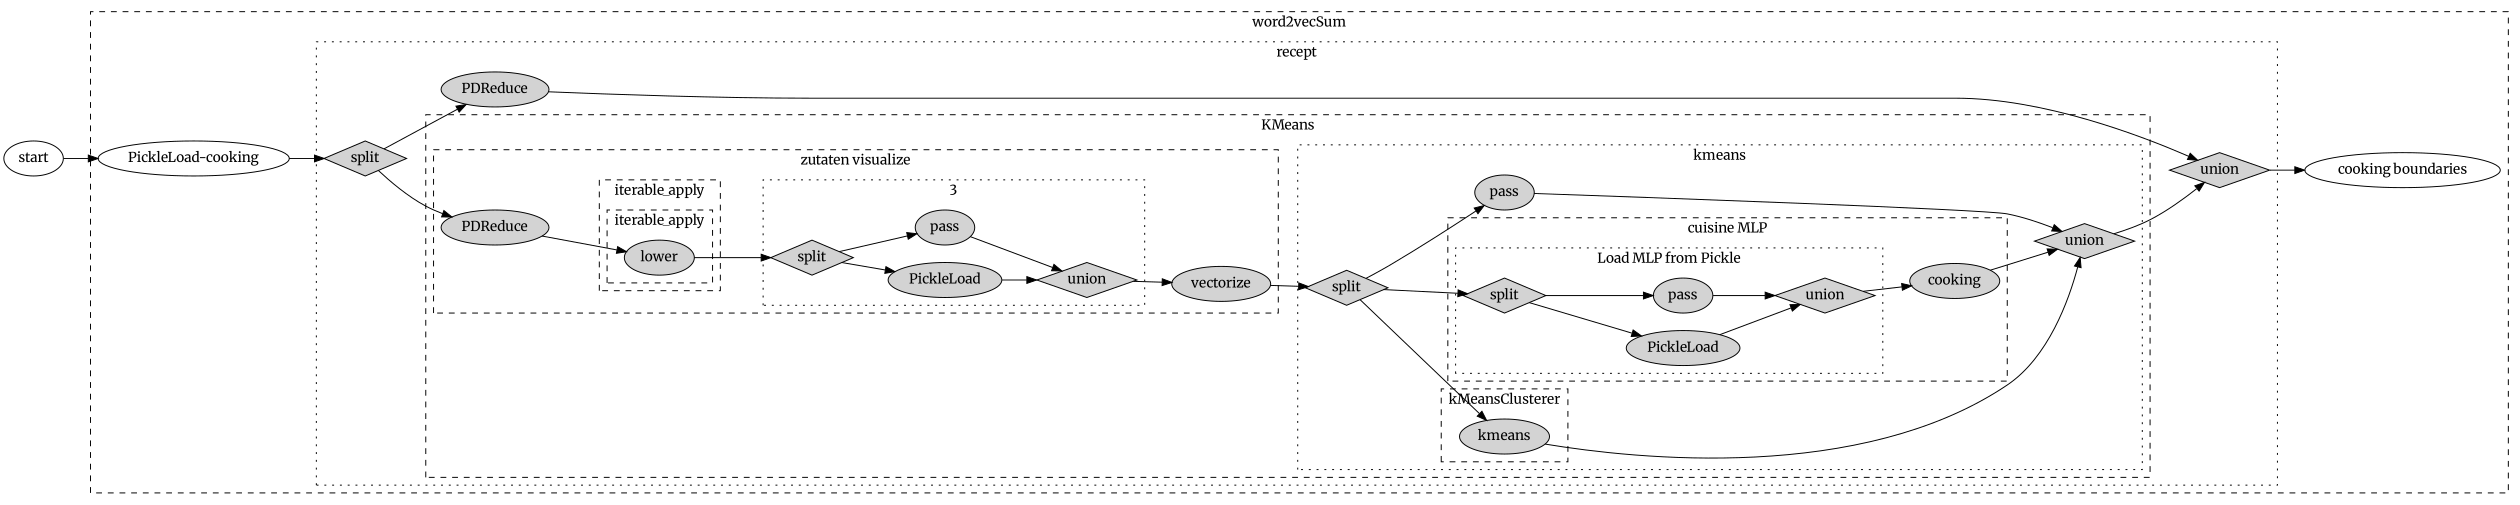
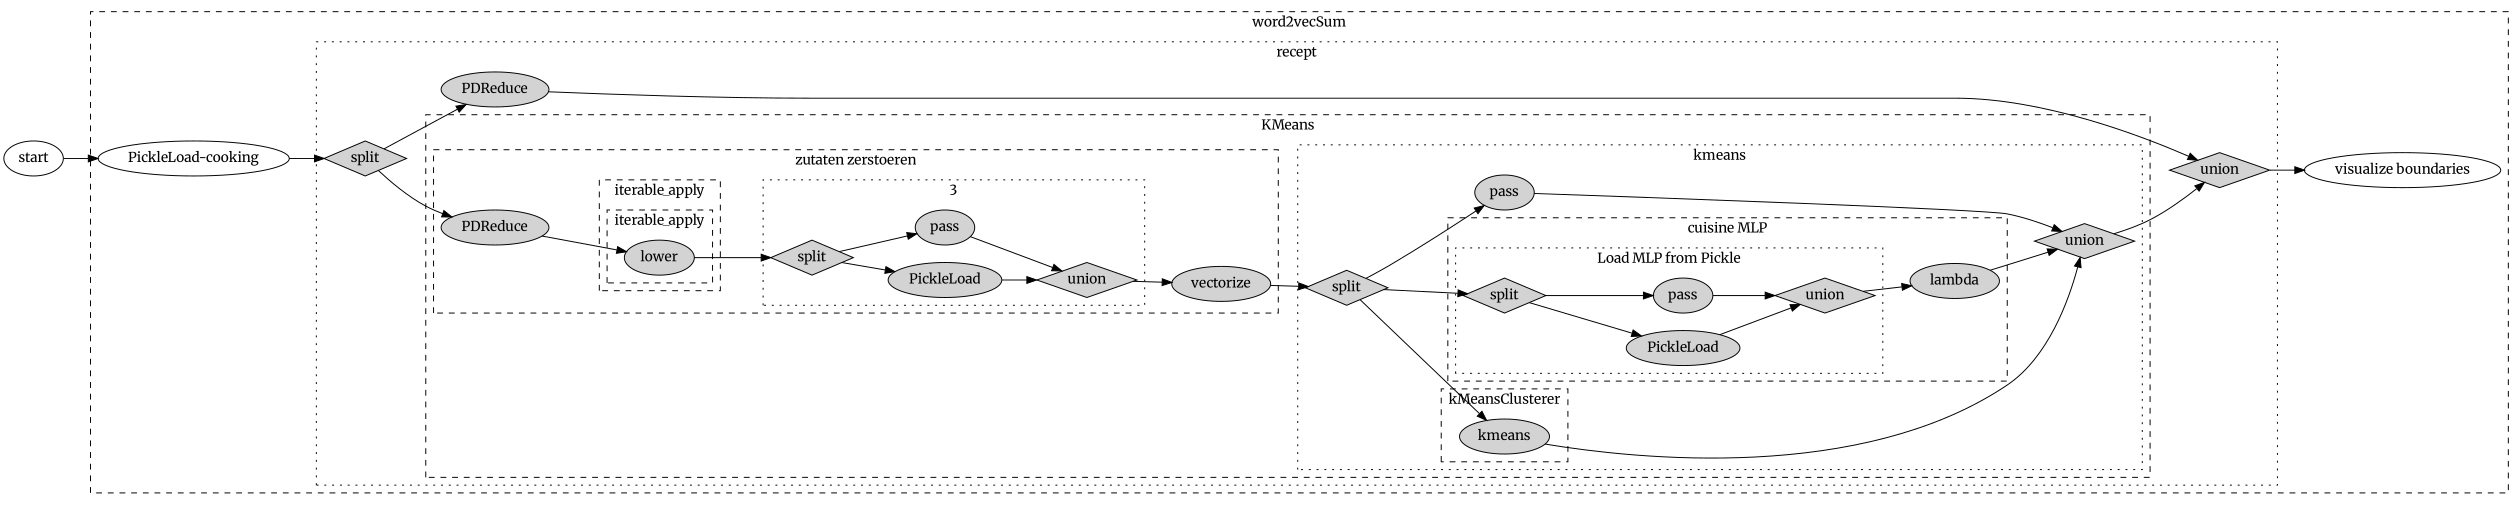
(856, 161) -> (856, 161)
(2403, 170) -> (2403, 170)
(1955, 281) -> (1955, 281)
